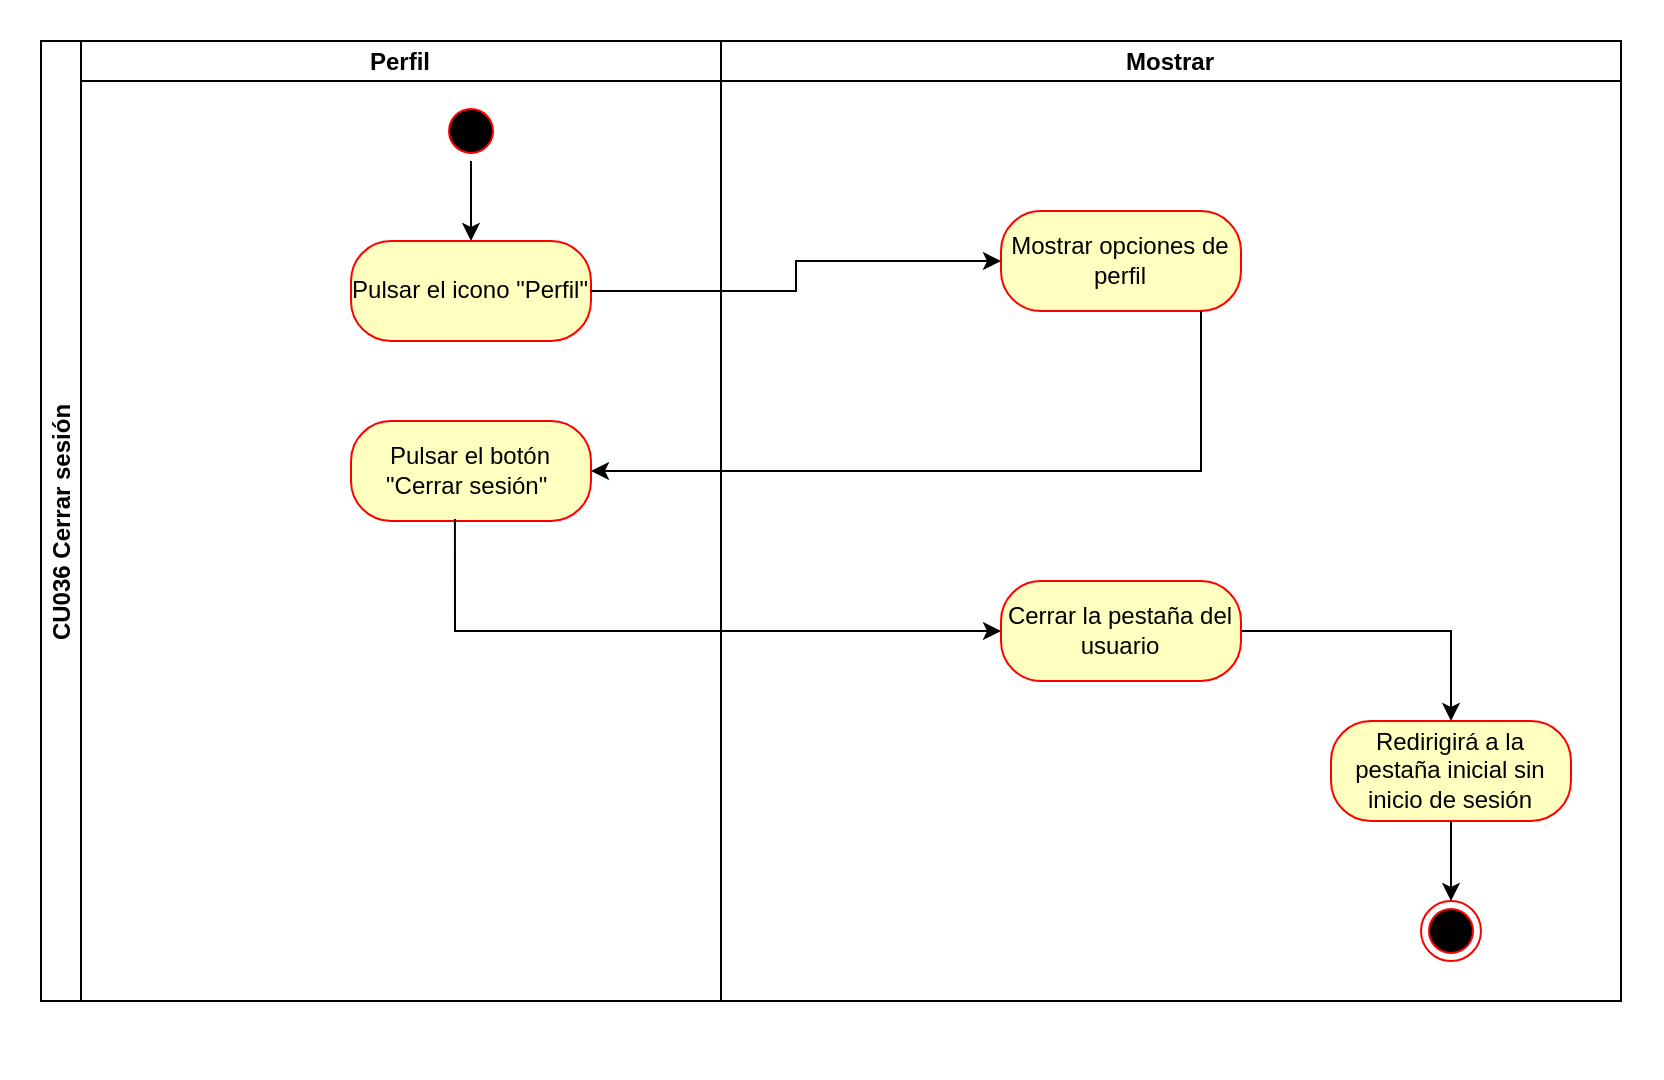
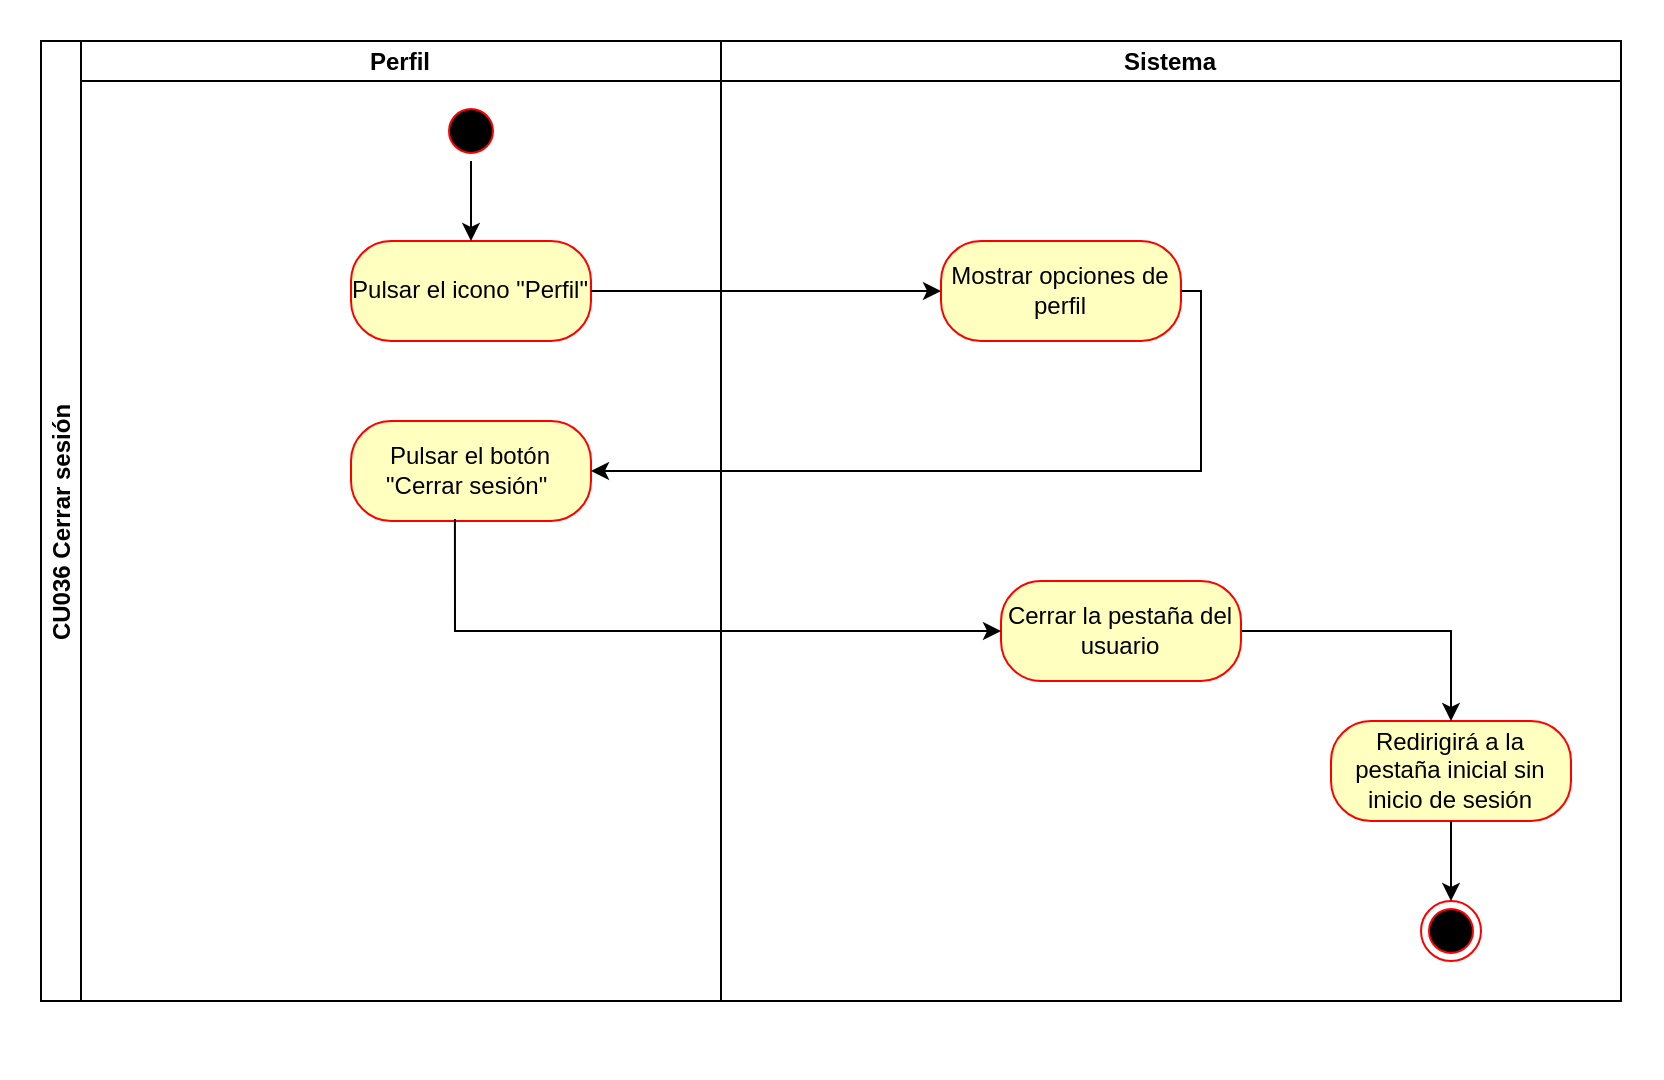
(1170, 62) -> (1170, 62)
(1121, 261) -> (1061, 291)
